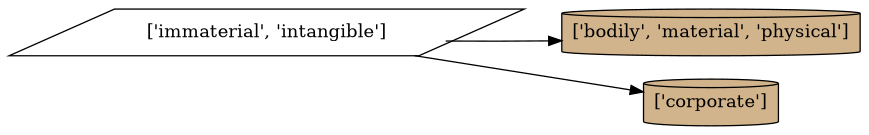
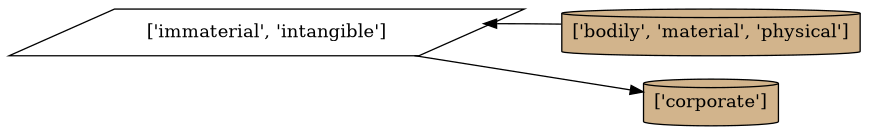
(497, 41) -> (529, 24)
